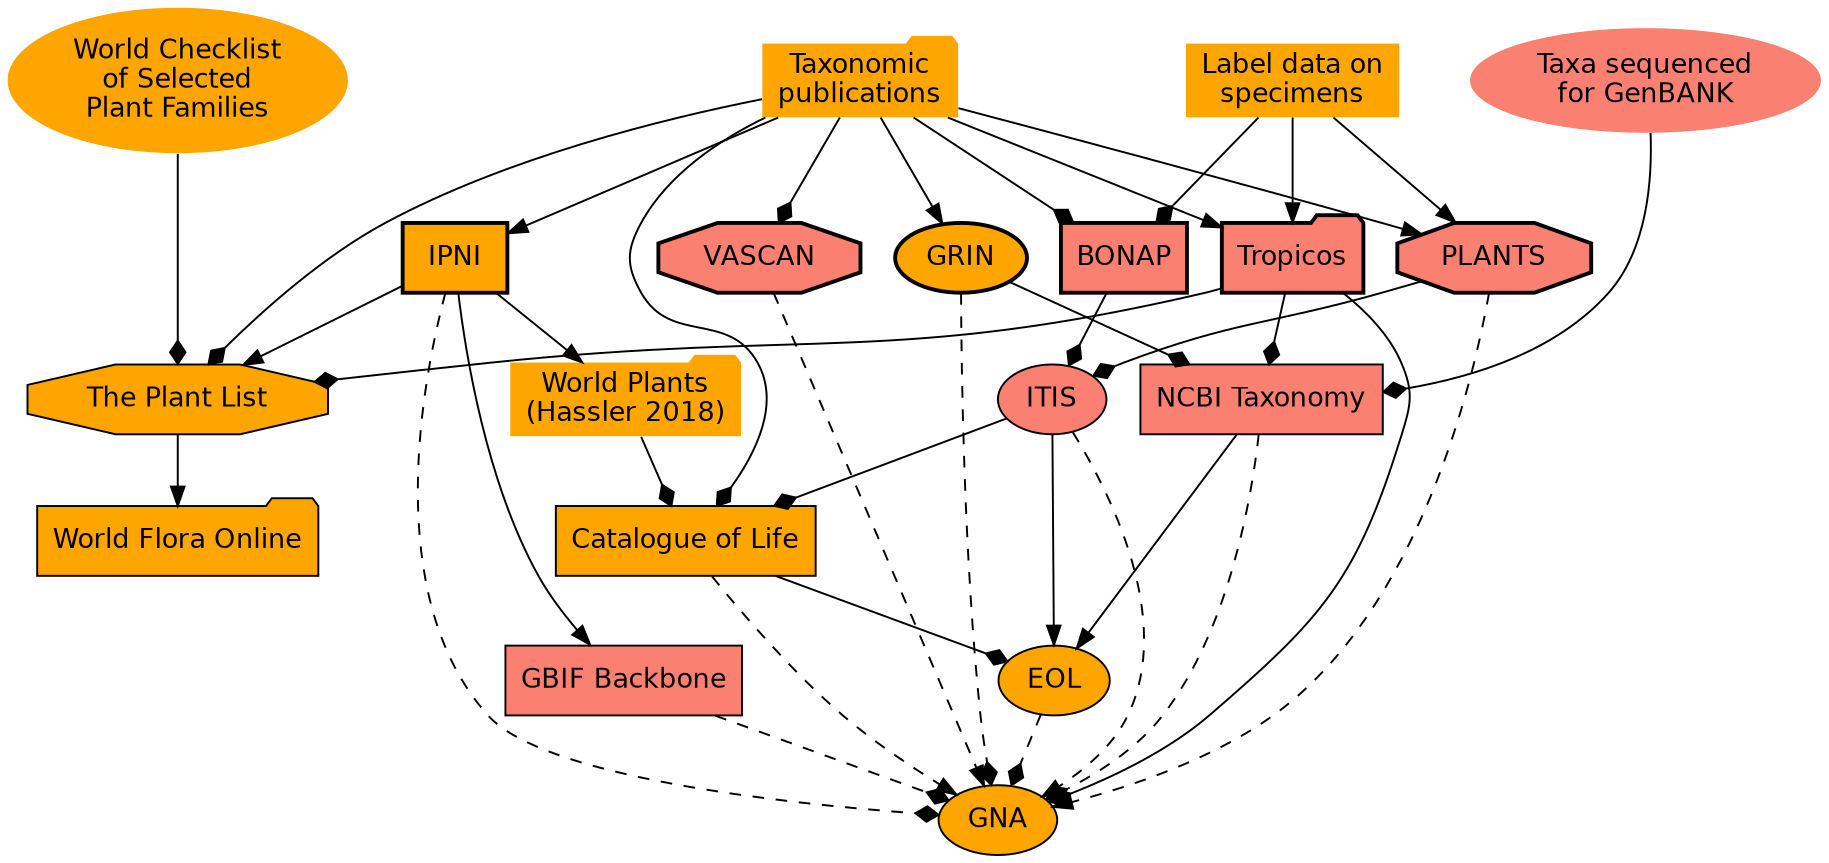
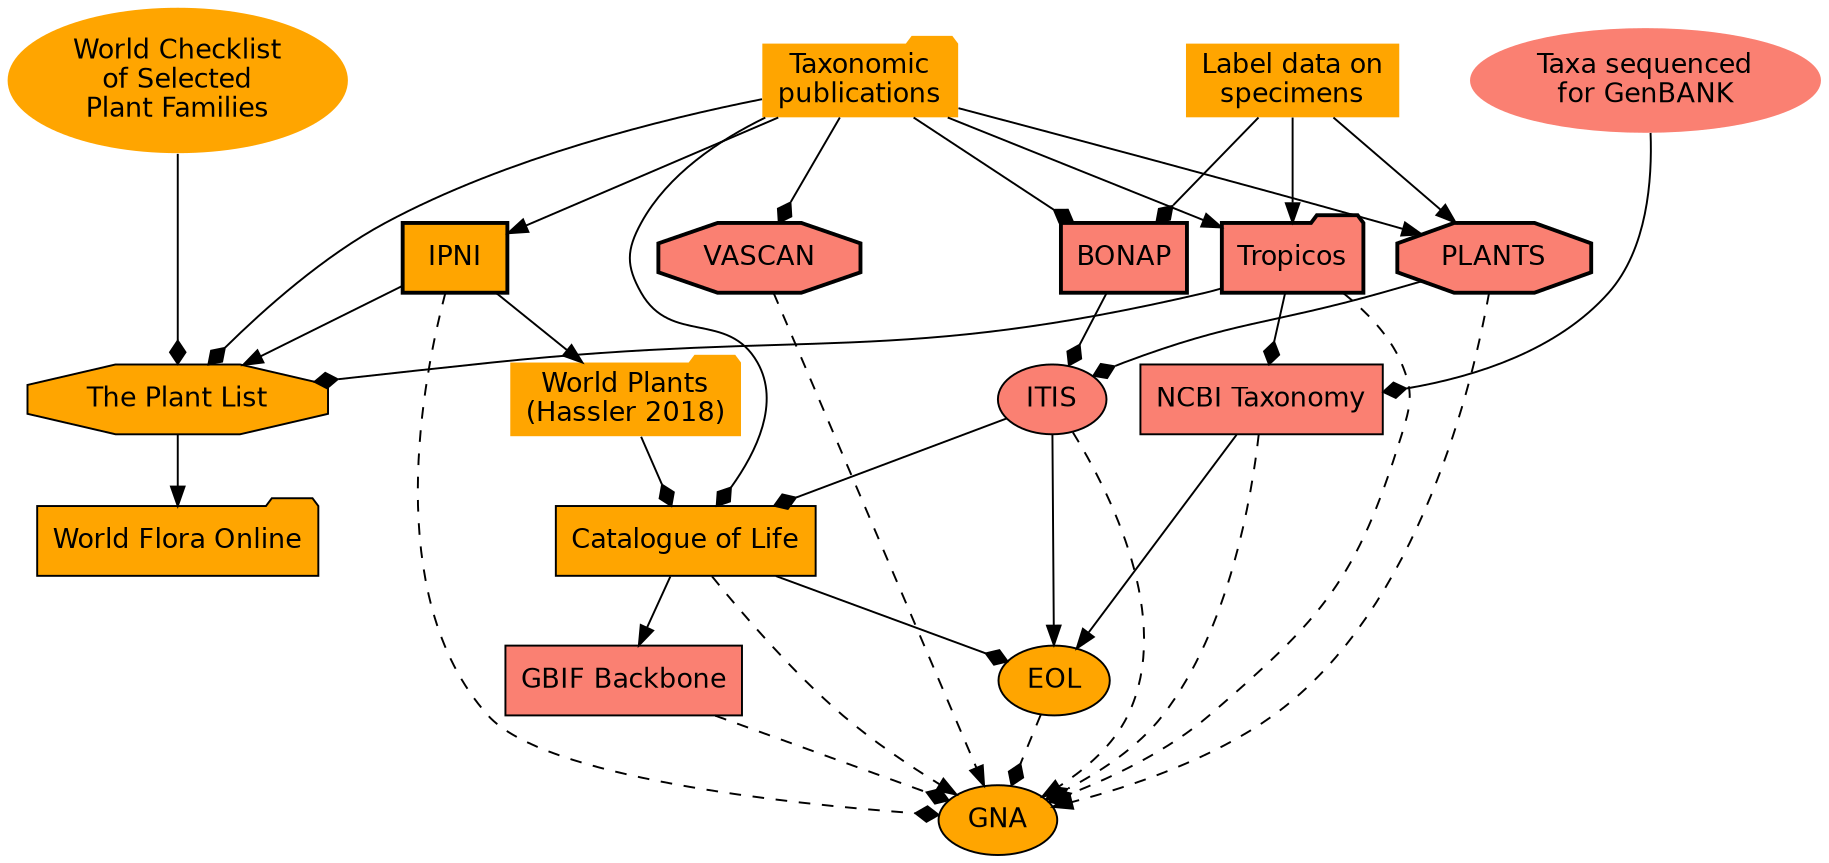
(961, 258) -> none
(495, 470) -> (659, 602)
(1333, 590) -> (1333, 590)
